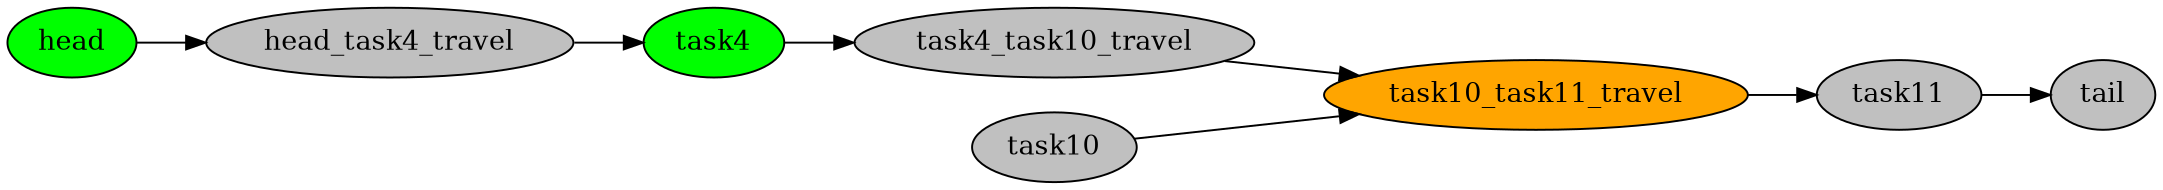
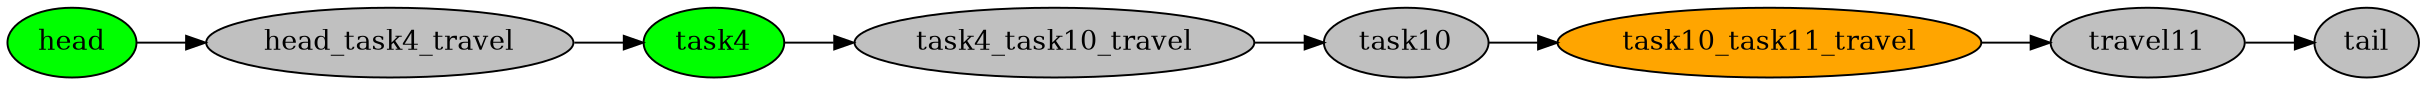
(1282, 67) -> (1280, 43)
(1899, 95) -> (2148, 43)
